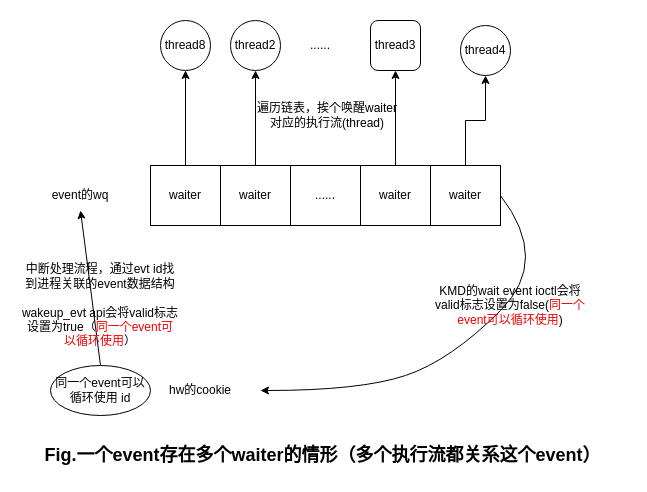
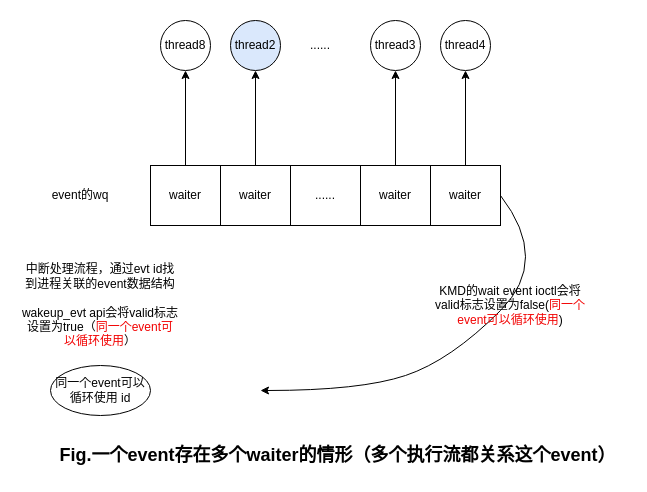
(256, 46) -> (256, 46)
(396, 46) -> (396, 46)
(486, 51) -> (466, 46)
(328, 116) -> none
(91, 292) -> none
(201, 391) -> none
(323, 456) -> (338, 456)
